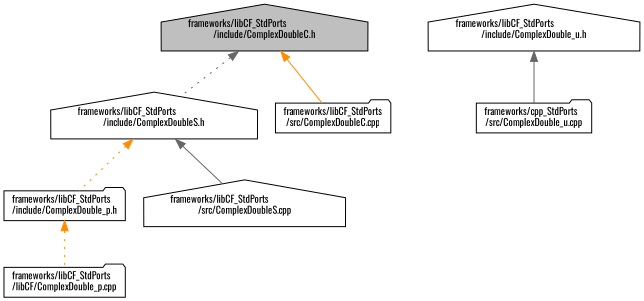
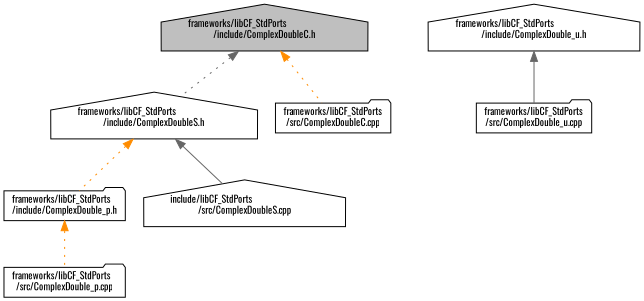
(304, 81) -> (304, 81)
(534, 118) -> (534, 118)
(245, 206) -> (245, 206)
(65, 282) -> (65, 282)
